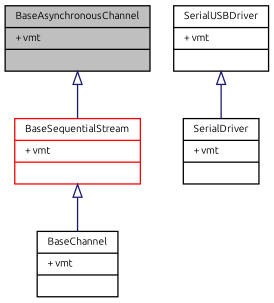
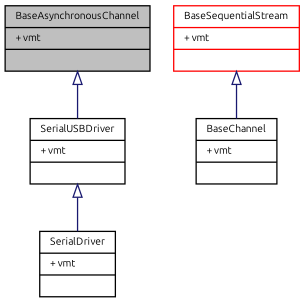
(78, 102) -> (78, 102)
